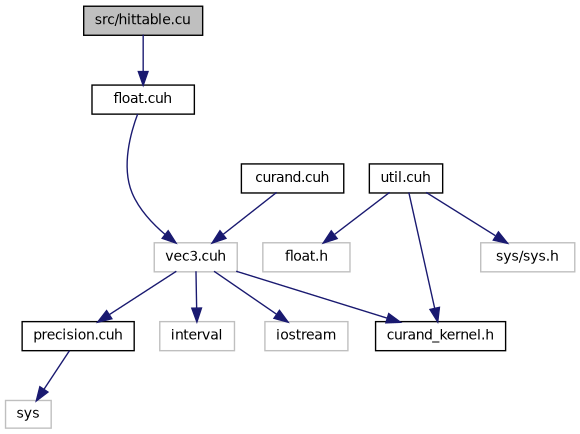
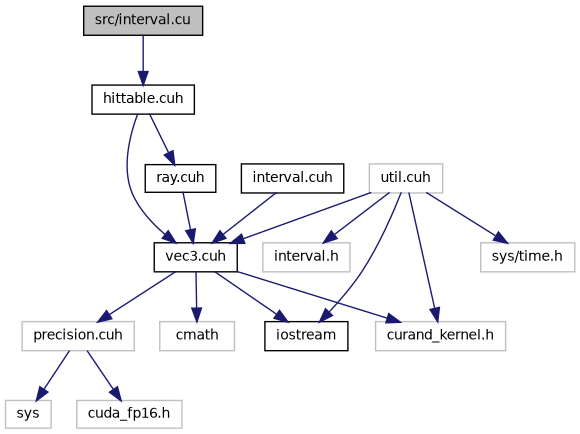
(143, 21) -> (143, 21)
(143, 100) -> (143, 100)
none -> (181, 178)
(293, 178) -> (293, 178)
(406, 178) -> (406, 178)
none -> (307, 216)
none -> (371, 256)
(196, 257) -> (196, 257)
(306, 257) -> (306, 257)
(528, 257) -> (528, 257)
(78, 336) -> (78, 336)
(197, 336) -> (197, 336)
(306, 336) -> (306, 336)
(441, 336) -> (441, 336)
none -> (129, 414)
